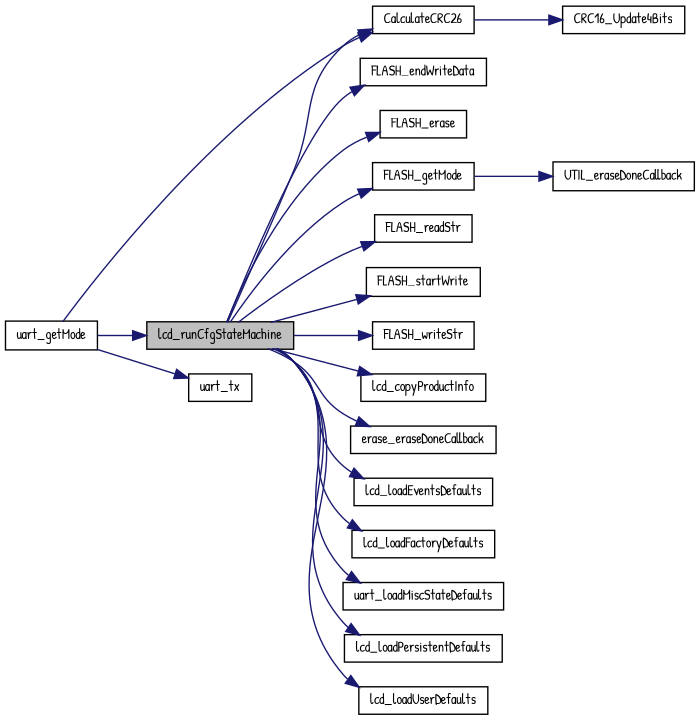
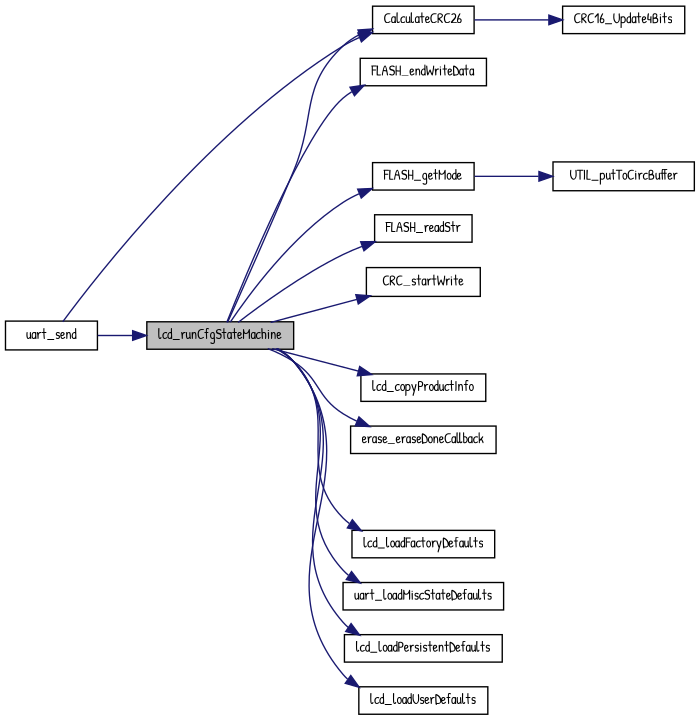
(423, 124) -> none
(624, 176) -> (624, 176)
(423, 282) -> (423, 282)
(51, 336) -> (51, 336)
(423, 336) -> none
(220, 388) -> none
(423, 492) -> none
